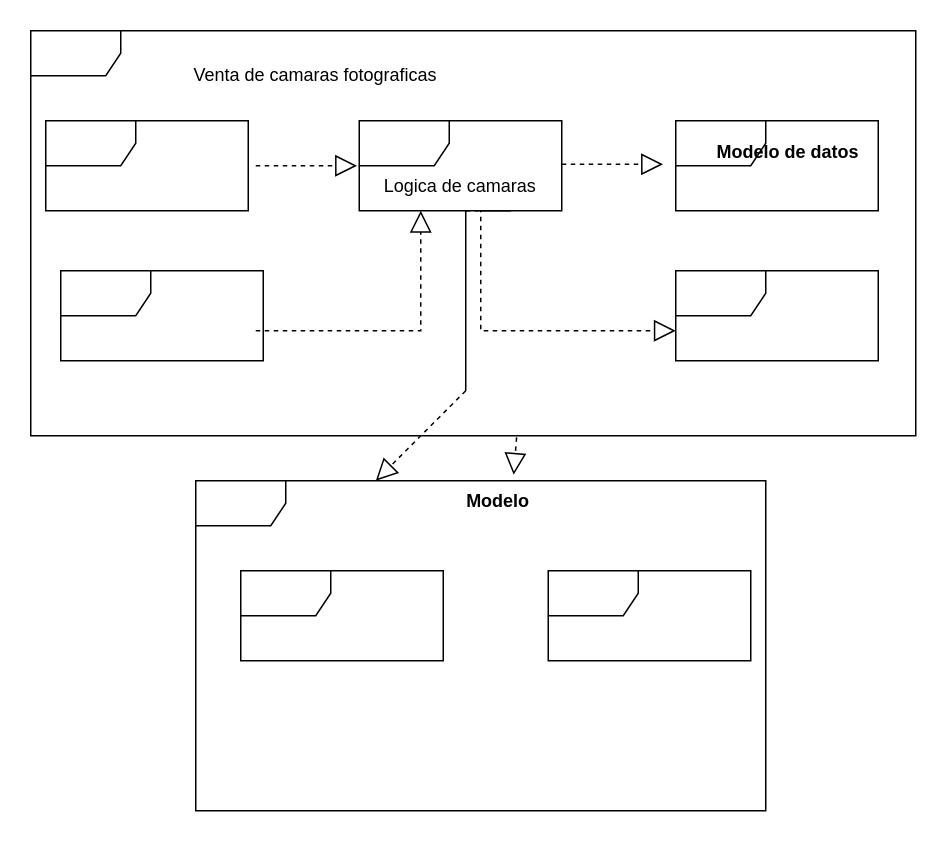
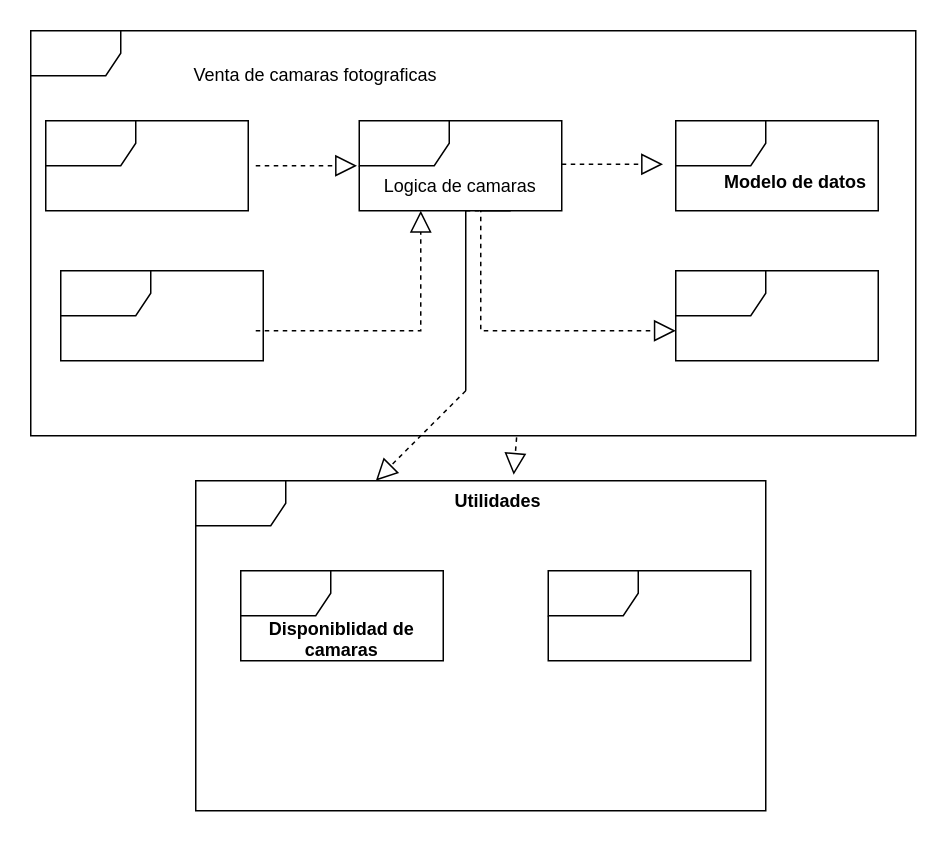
(788, 161) -> (796, 191)
(498, 501) -> (498, 501)
none -> (342, 638)
